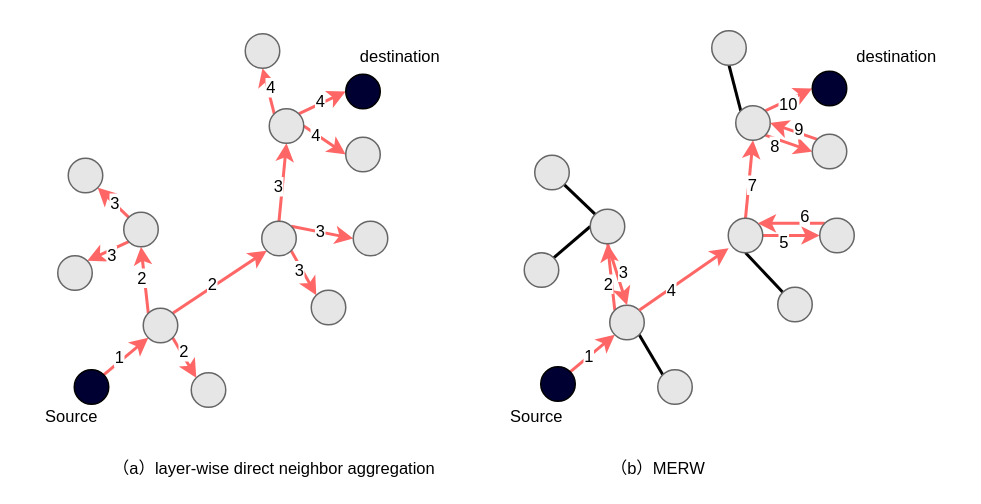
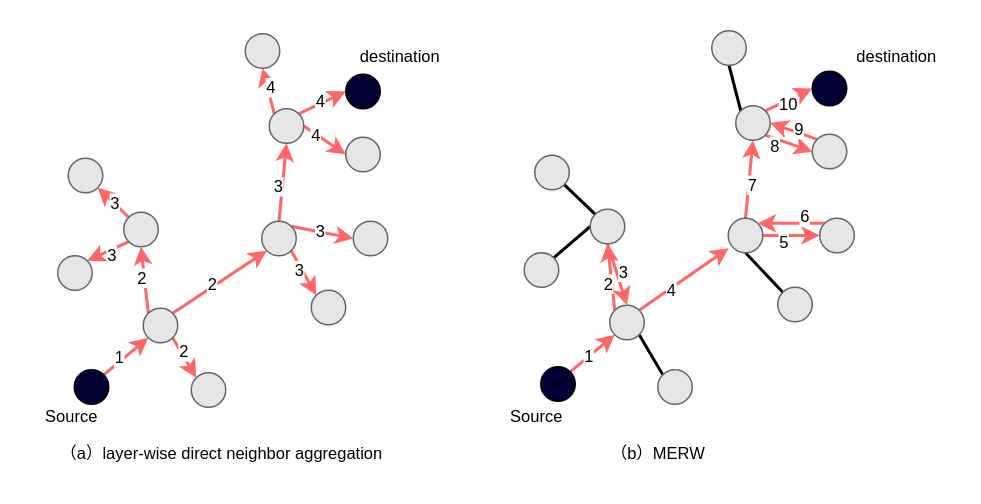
(273, 468) -> (221, 453)
(657, 468) -> (657, 453)
